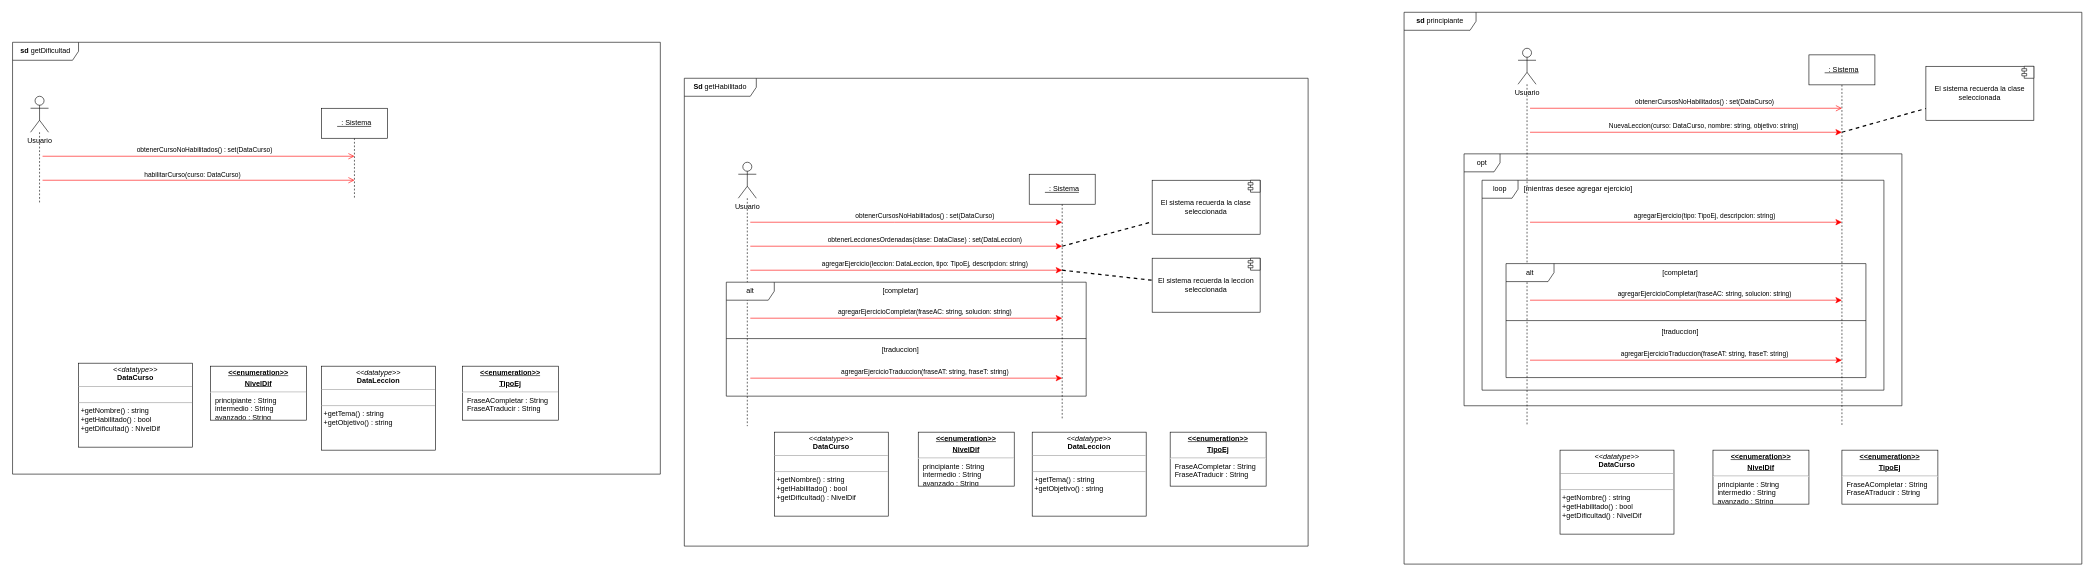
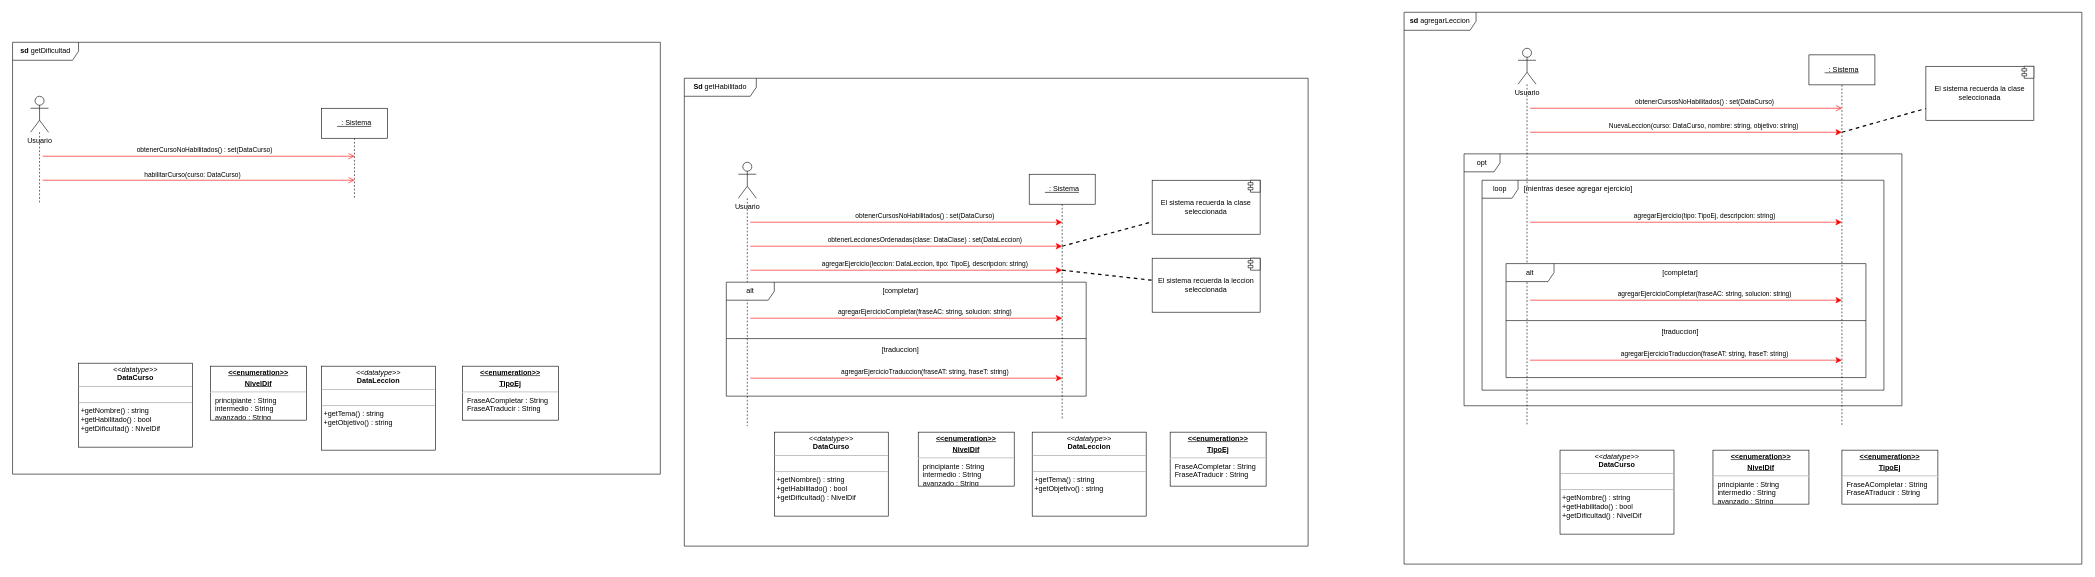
(1440, 21) -> (1440, 21)
